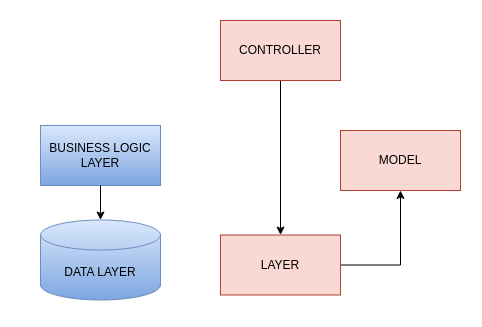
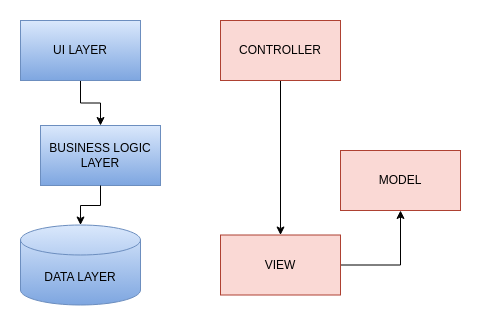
none -> (81, 51)
none -> (88, 103)
(401, 161) -> (401, 181)
(101, 260) -> (81, 265)
(281, 266) -> (281, 266)
